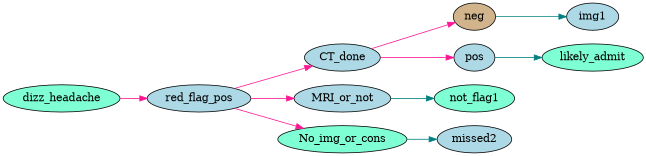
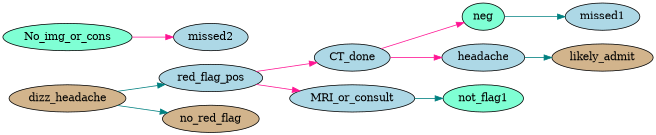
(474, 17) -> (483, 17)
(593, 17) -> (603, 17)
(474, 58) -> (483, 58)
(593, 58) -> (603, 58)
(62, 98) -> (67, 98)
(130, 98) -> (138, 88)
(342, 98) -> (352, 98)
(265, 117) -> none
none -> (211, 119)
(418, 139) -> (149, 37)
